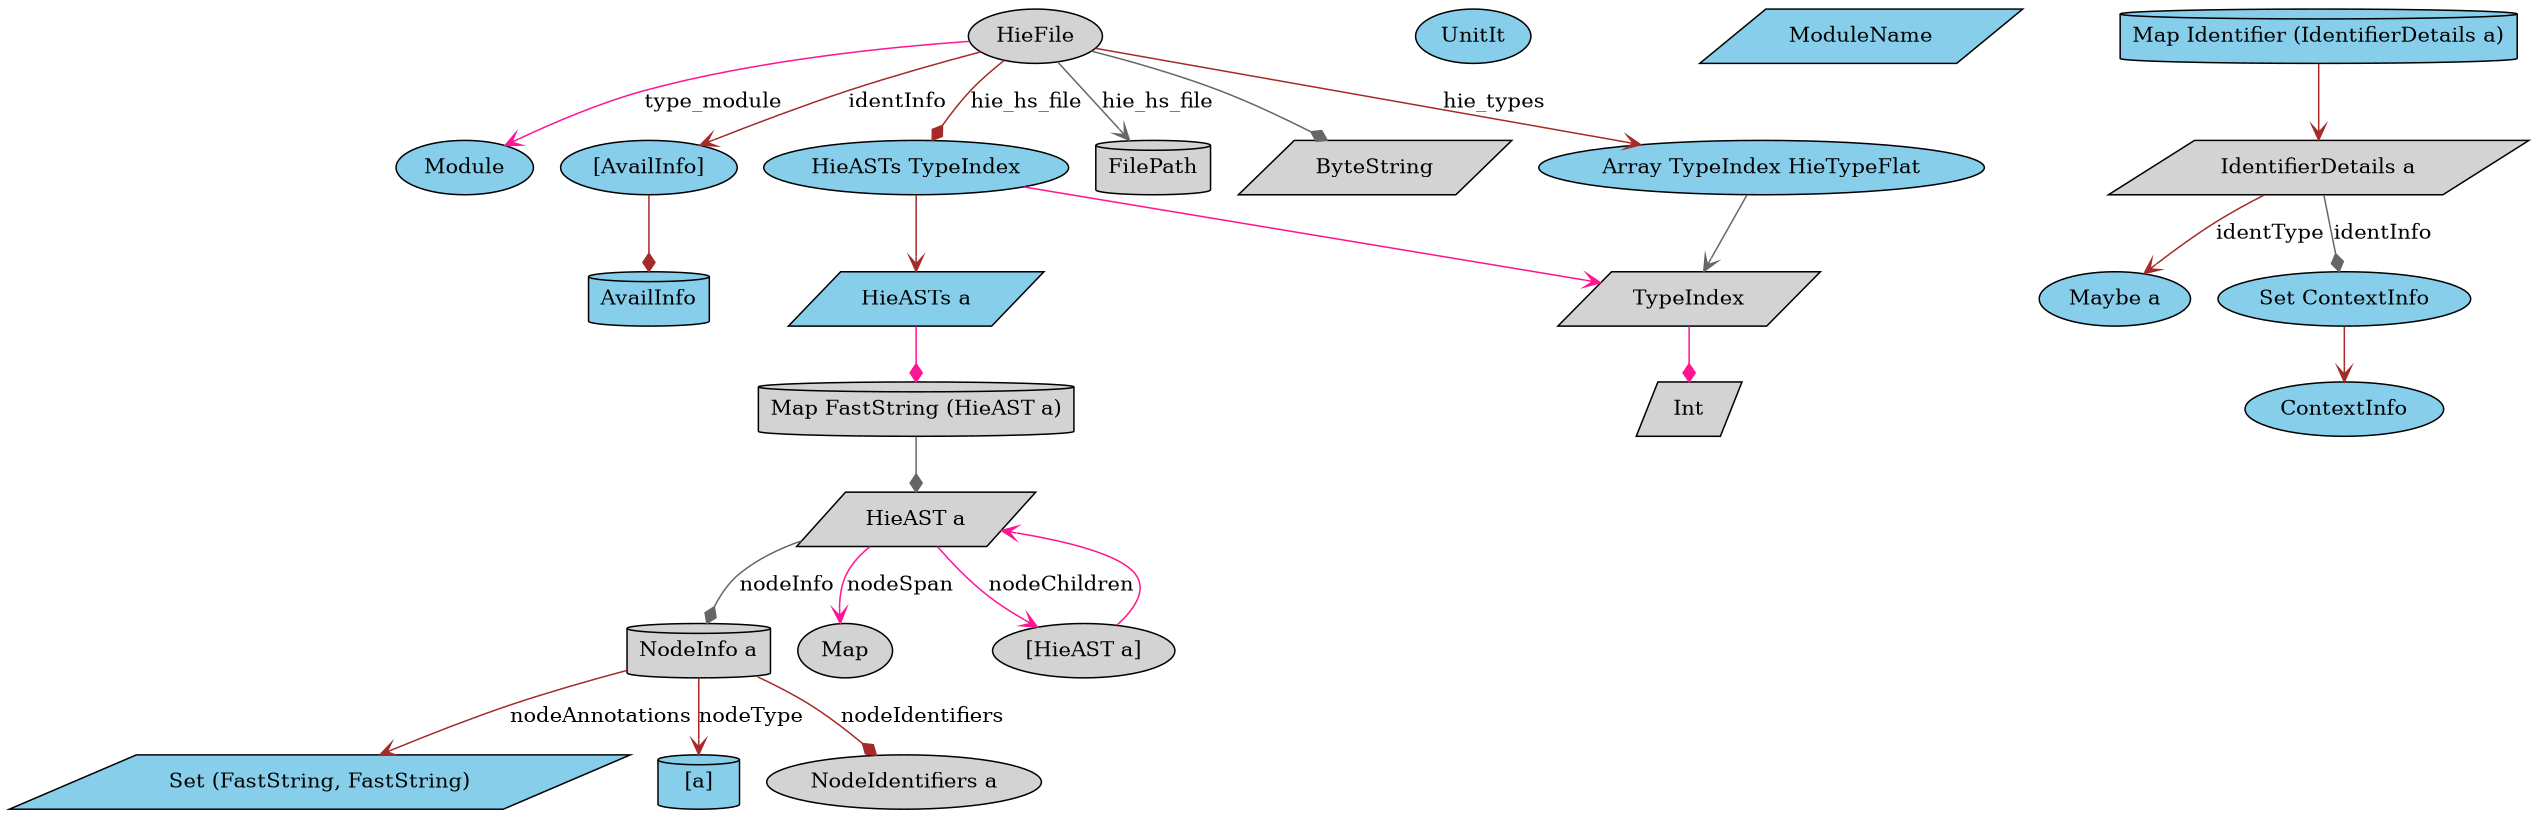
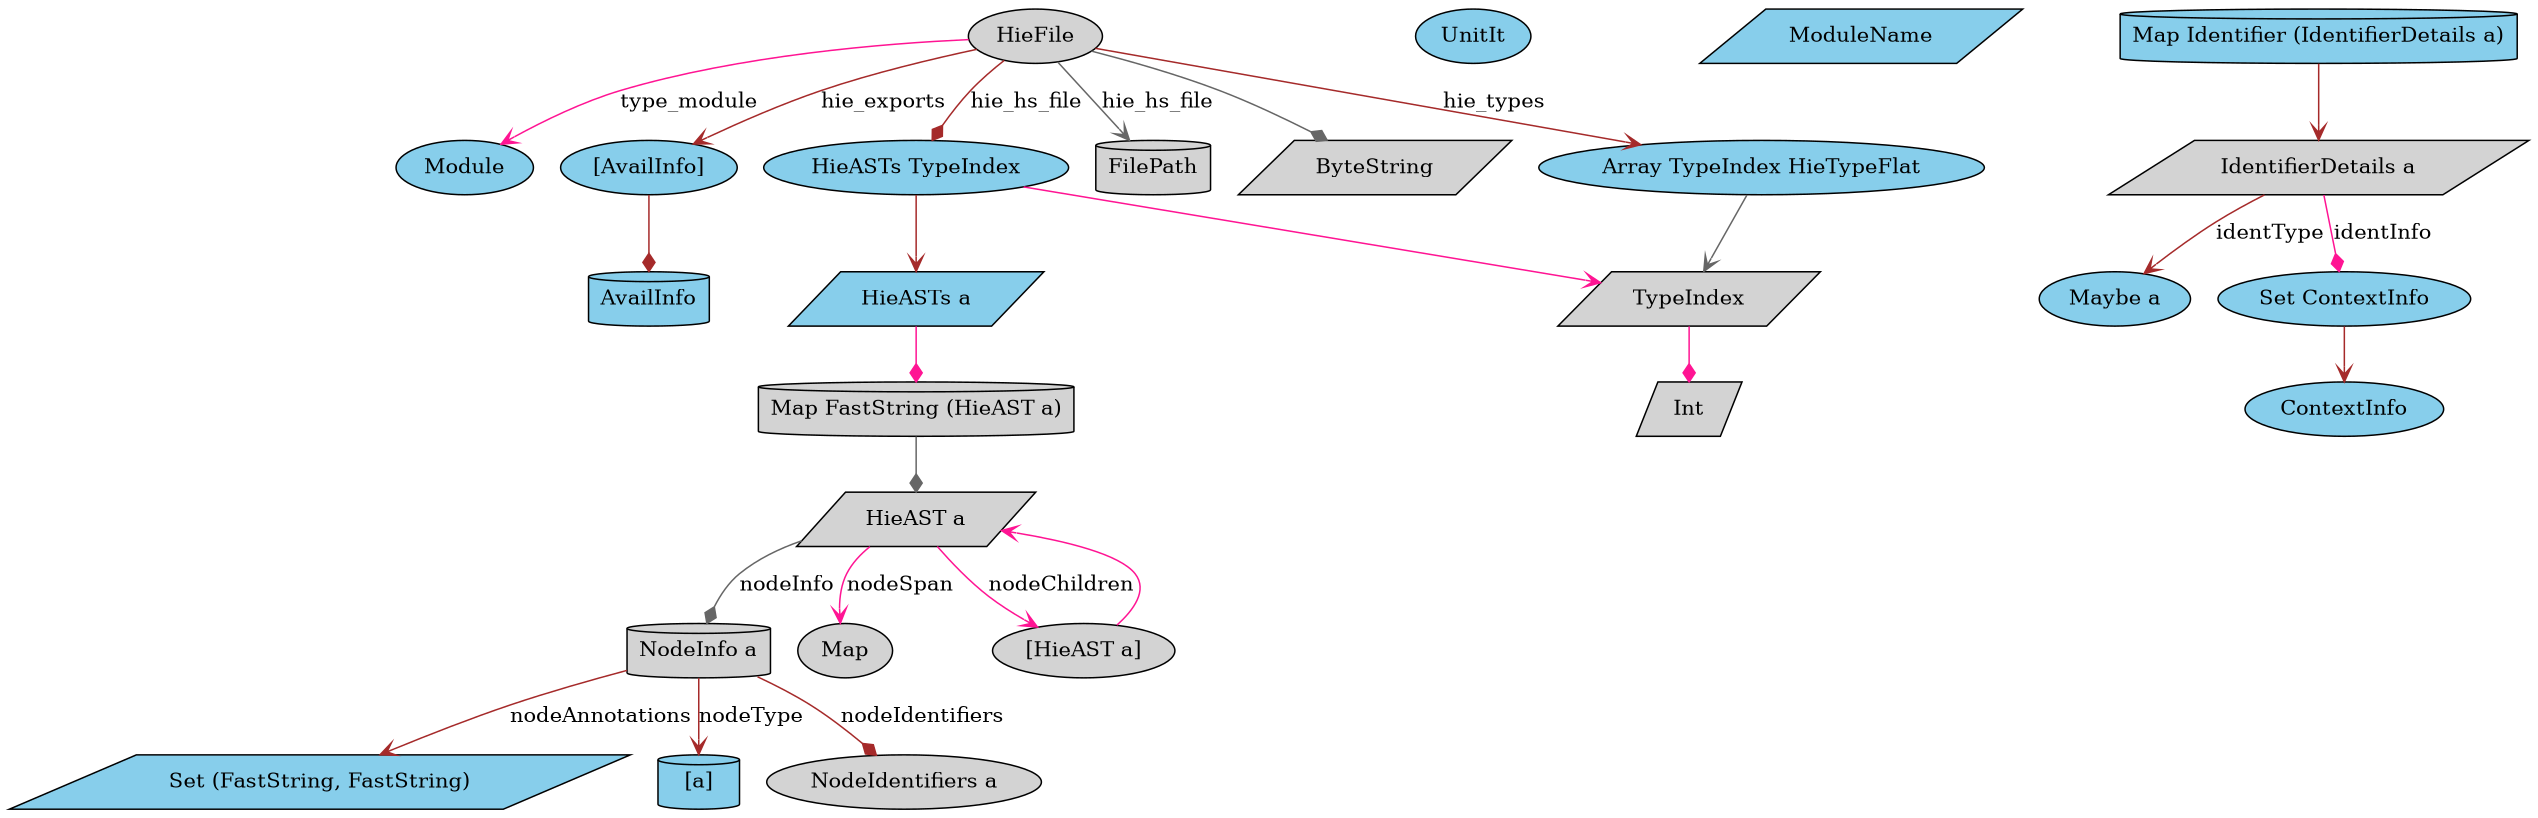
(897, 102) -> (884, 102)
(2330, 224) -> (2330, 224)
